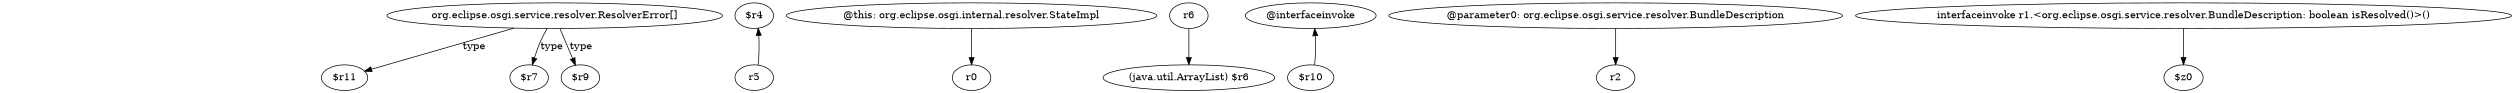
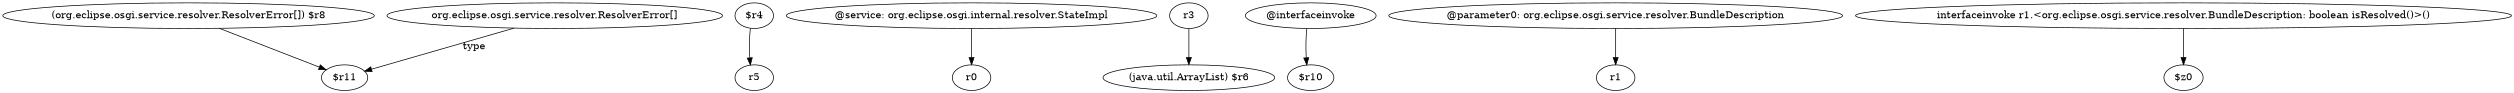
none -> (189, 16)
(972, 16) -> (972, 16)
(1189, 16) -> (1189, 16)
(759, 50) -> (749, 43)
(1315, 50) -> (1306, 43)
(529, 78) -> none
(580, 78) -> none
(1616, 78) -> (1616, 78)
